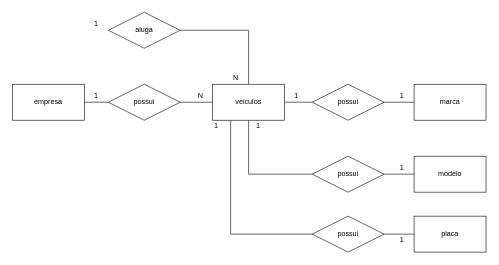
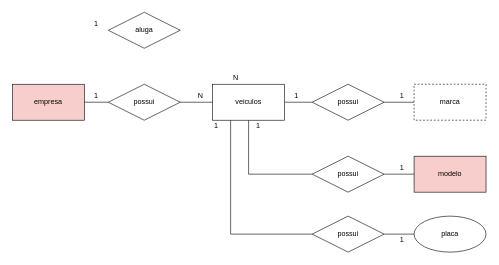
(242, 30) -> none
(48, 102) -> (48, 102)
(450, 102) -> (450, 102)
(450, 174) -> (450, 174)
(450, 234) -> (450, 234)
